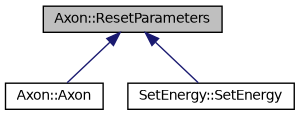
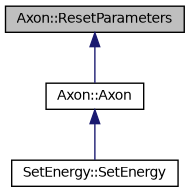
(177, 63) -> (95, 142)
